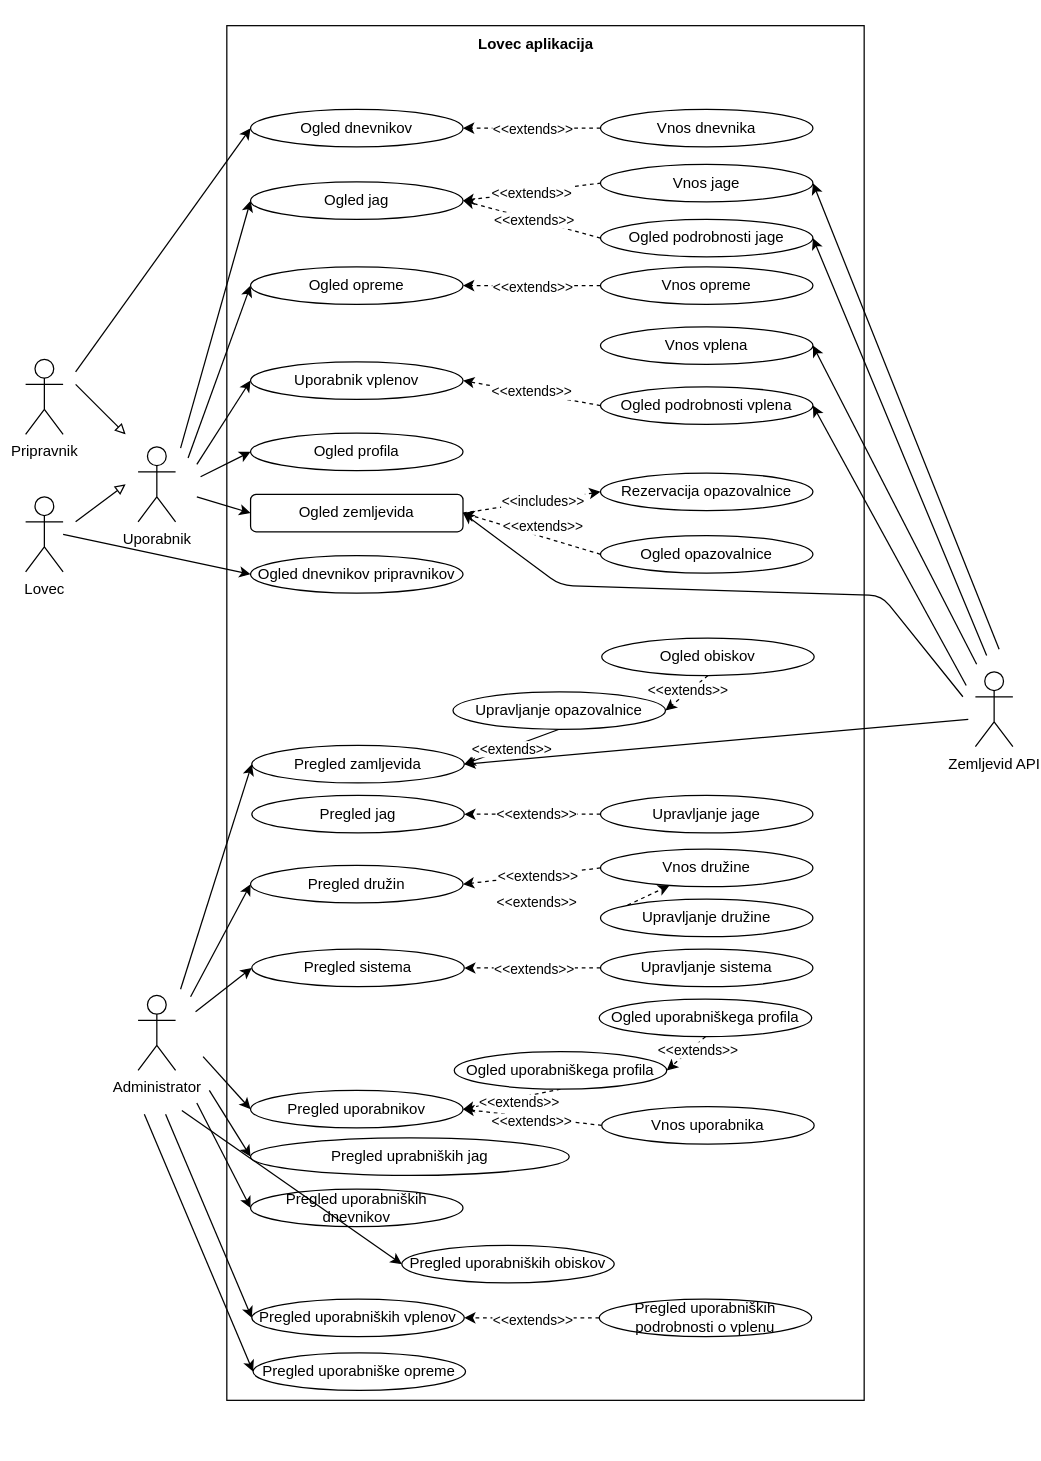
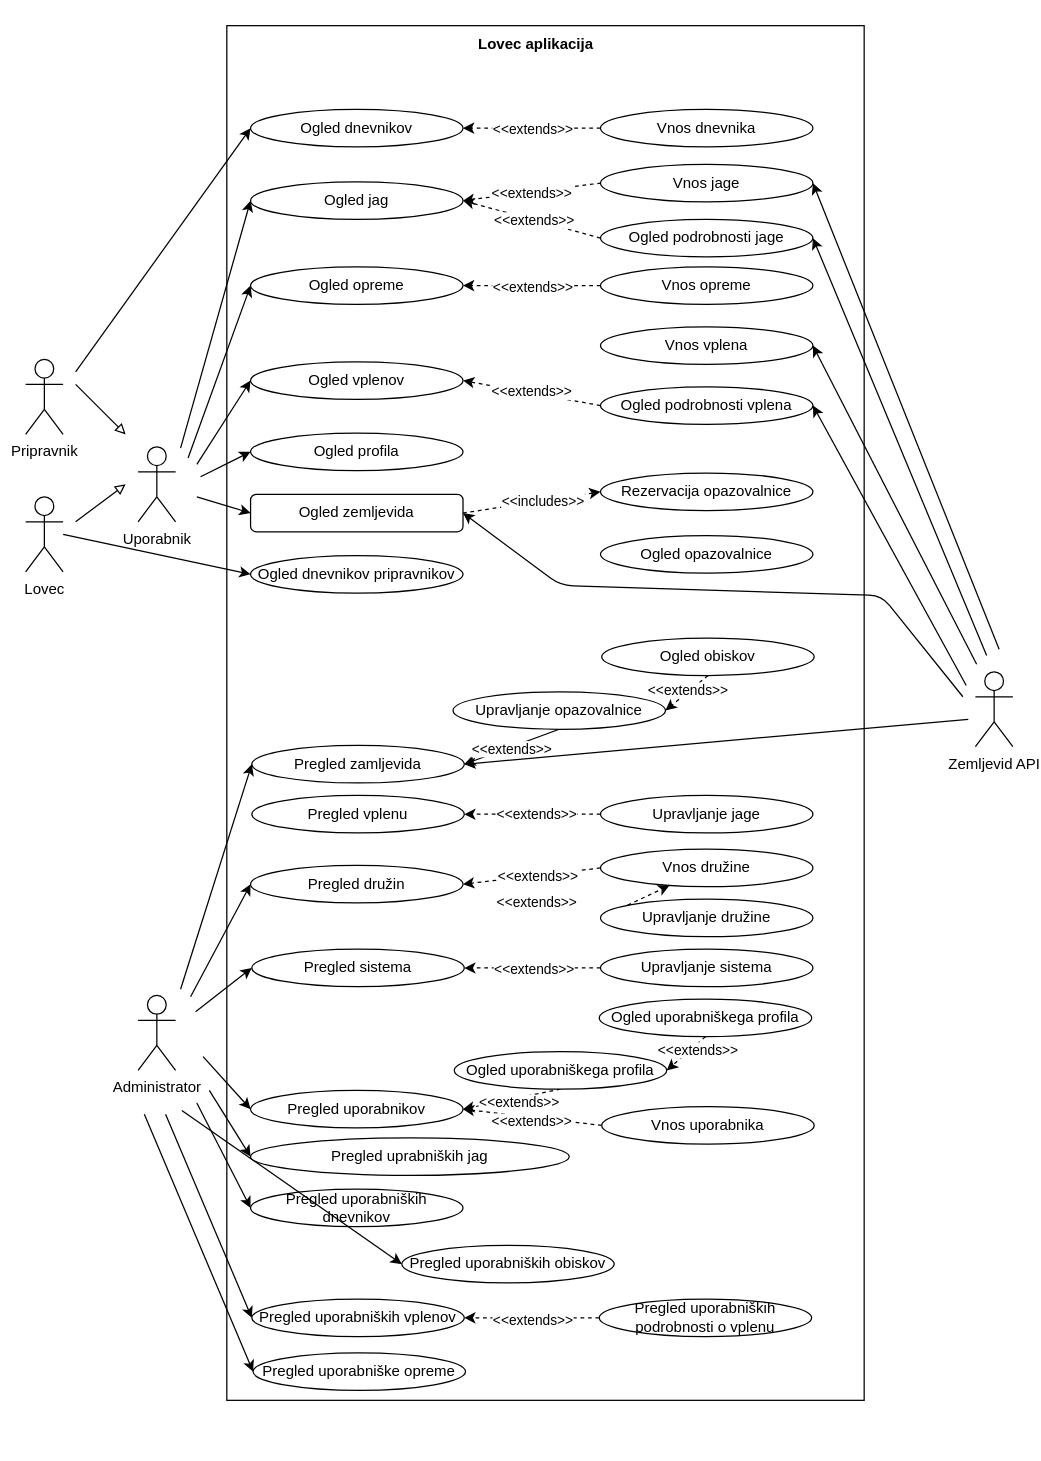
(357, 381) -> (357, 381)
(570, 545) -> none
(358, 814) -> (358, 814)
